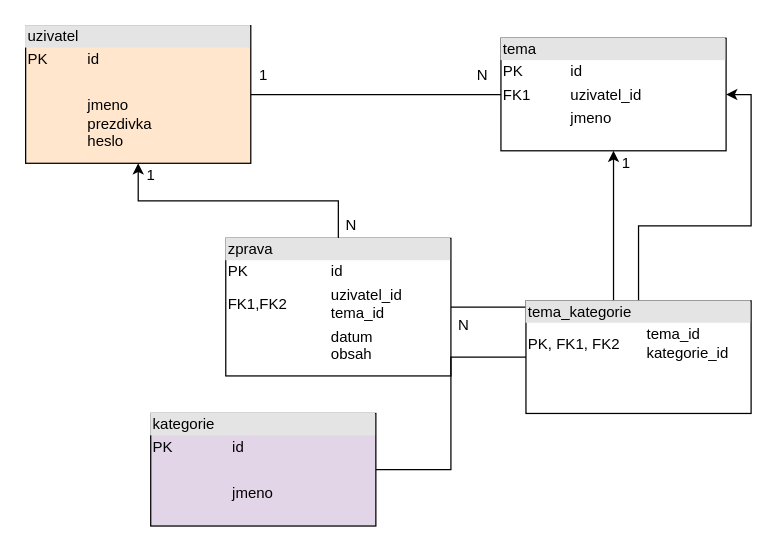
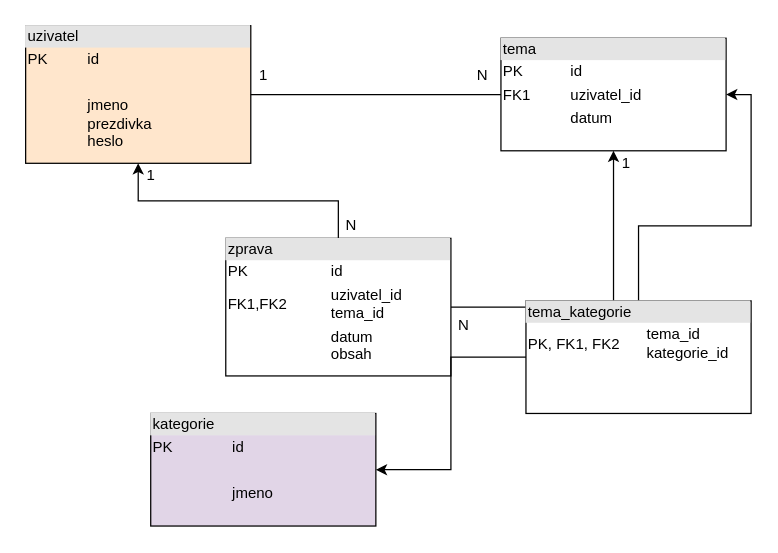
(554, 74) -> (554, 74)
(382, 469) -> (386, 469)
